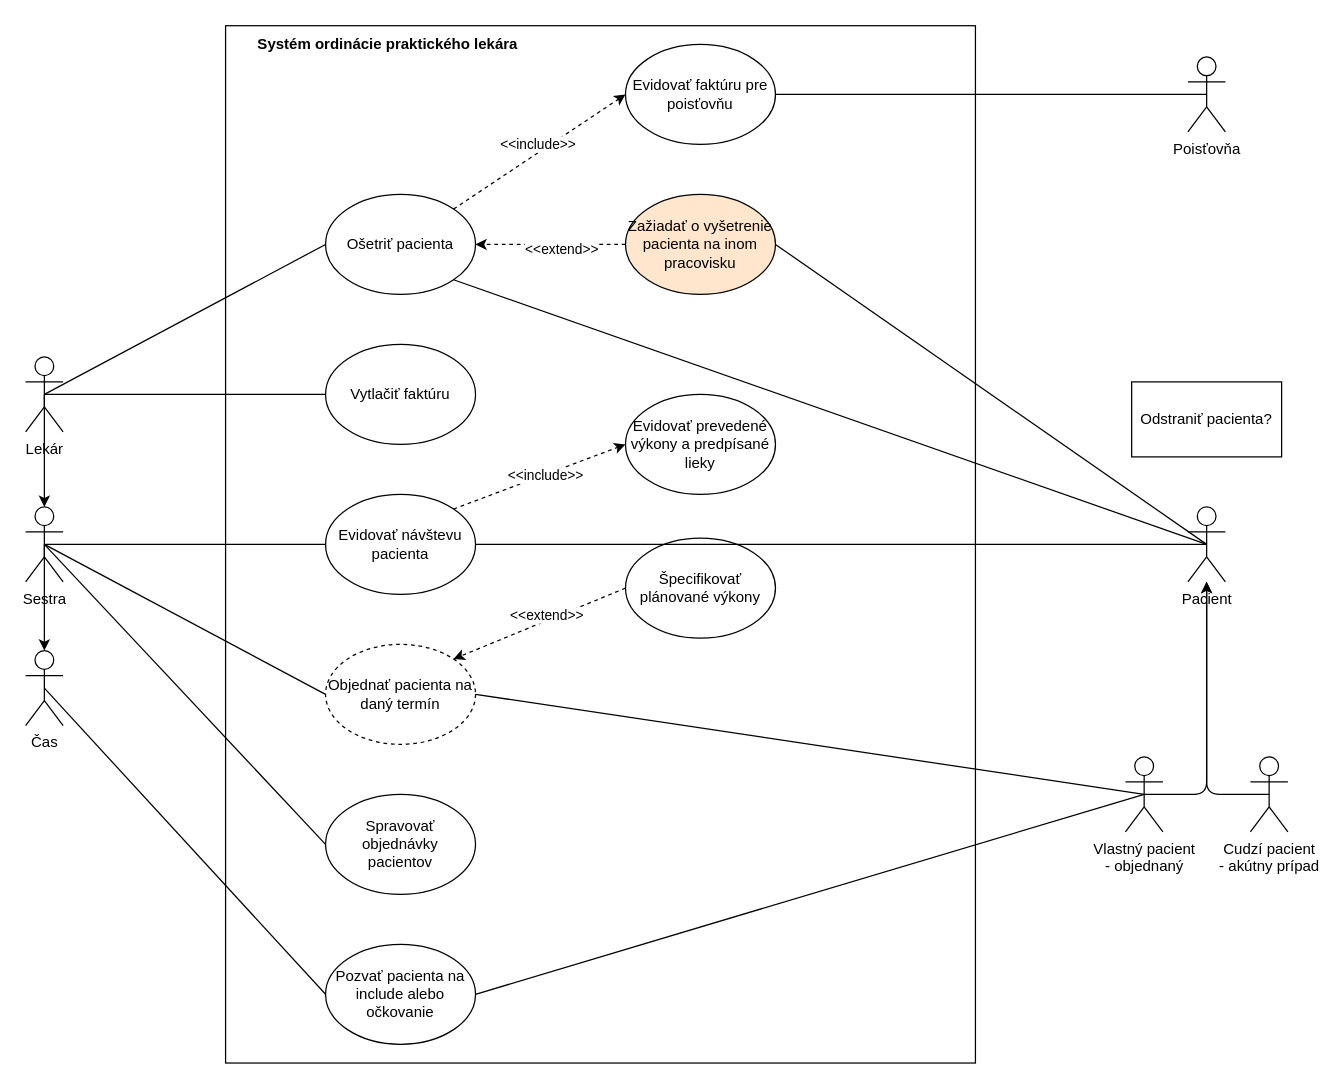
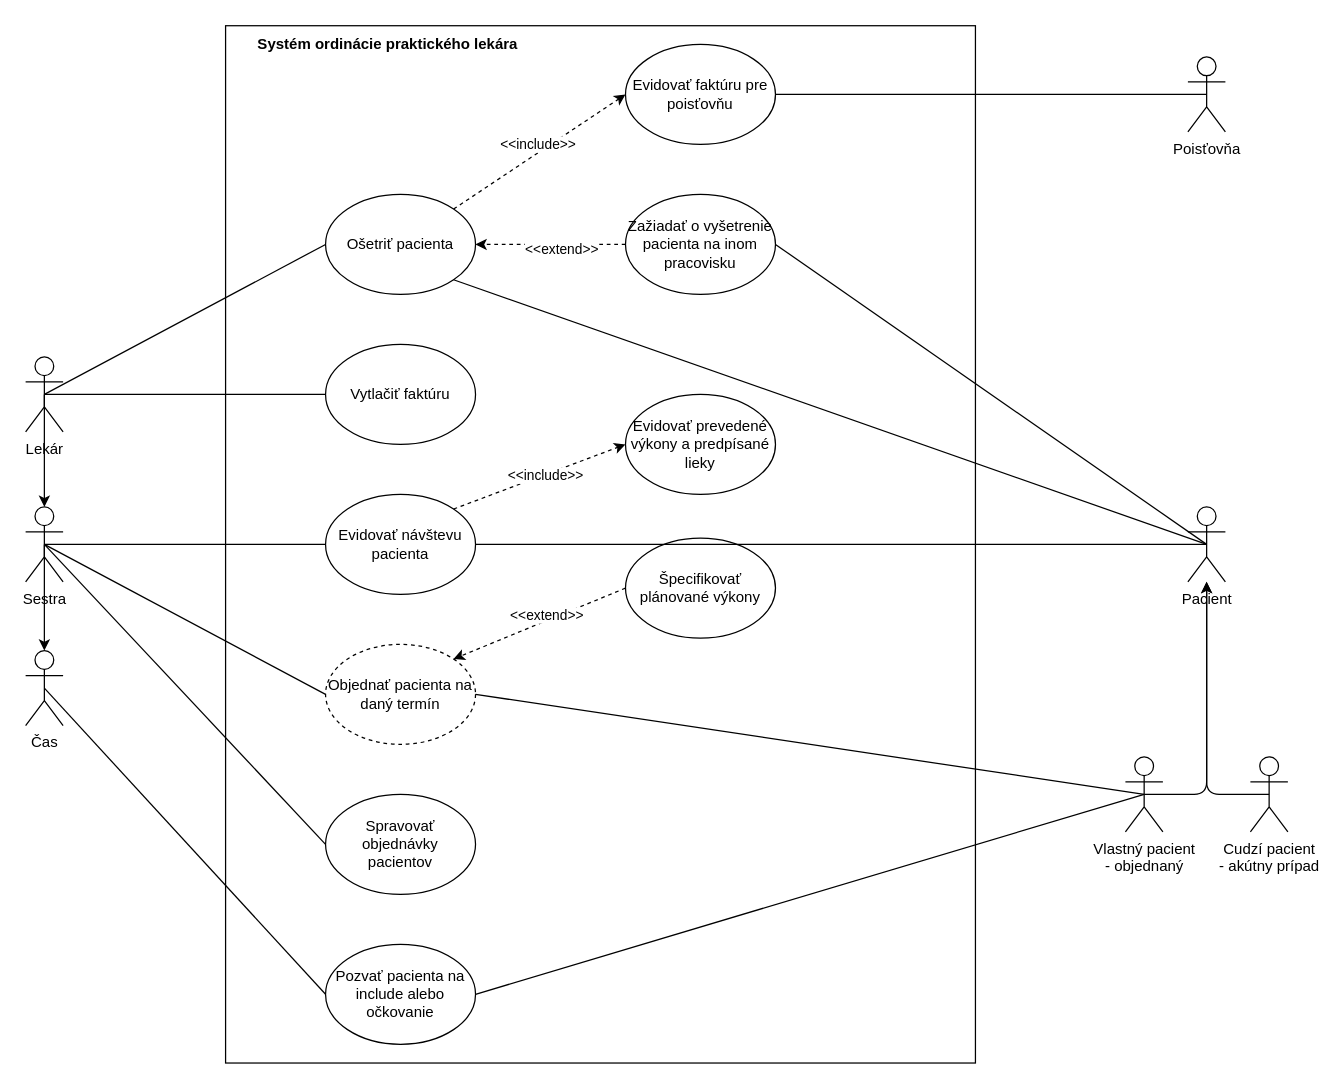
(701, 244) -> (701, 244)
(1207, 419) -> none
